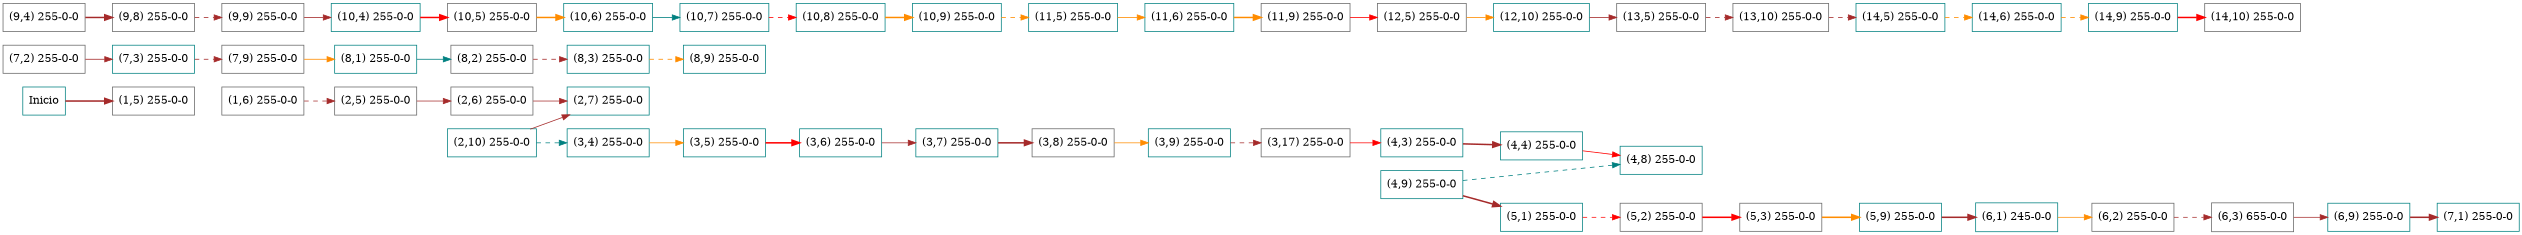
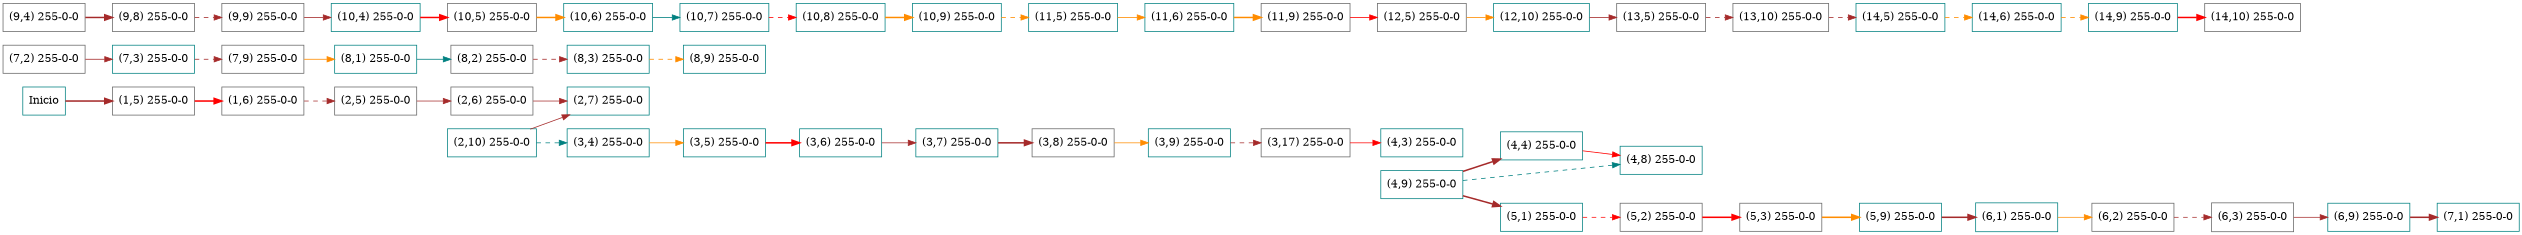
none -> (204, 101)
(1478, 144) -> (1478, 166)
(2017, 217) -> (2017, 217)
(2253, 217) -> (2253, 217)
